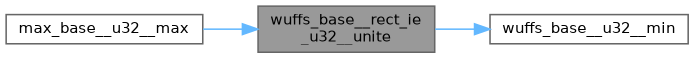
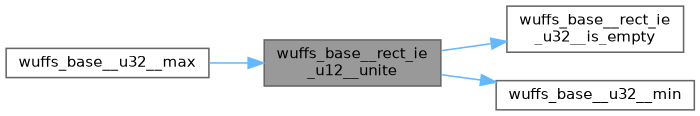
(104, 29) -> (108, 63)
(346, 29) -> (353, 63)
none -> (595, 29)
